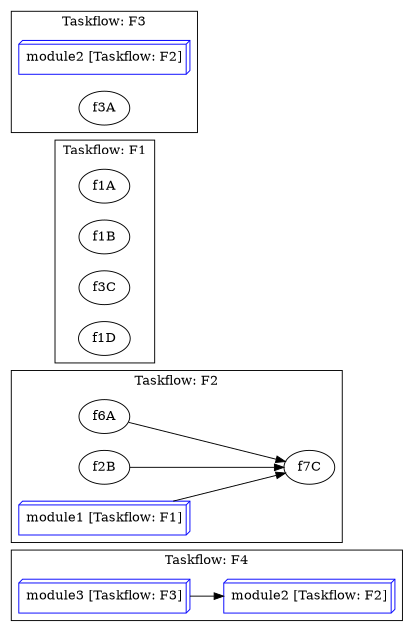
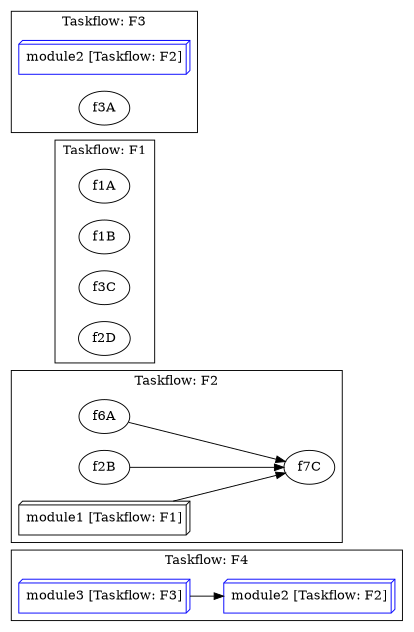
(104, 338) -> (104, 338)
(104, 518) -> (104, 518)
